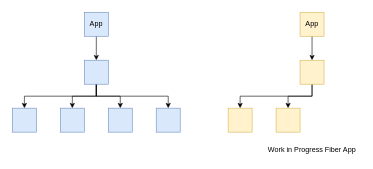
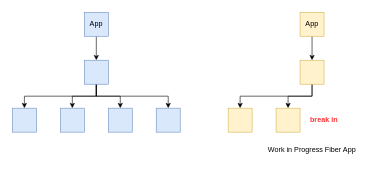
none -> (324, 120)
